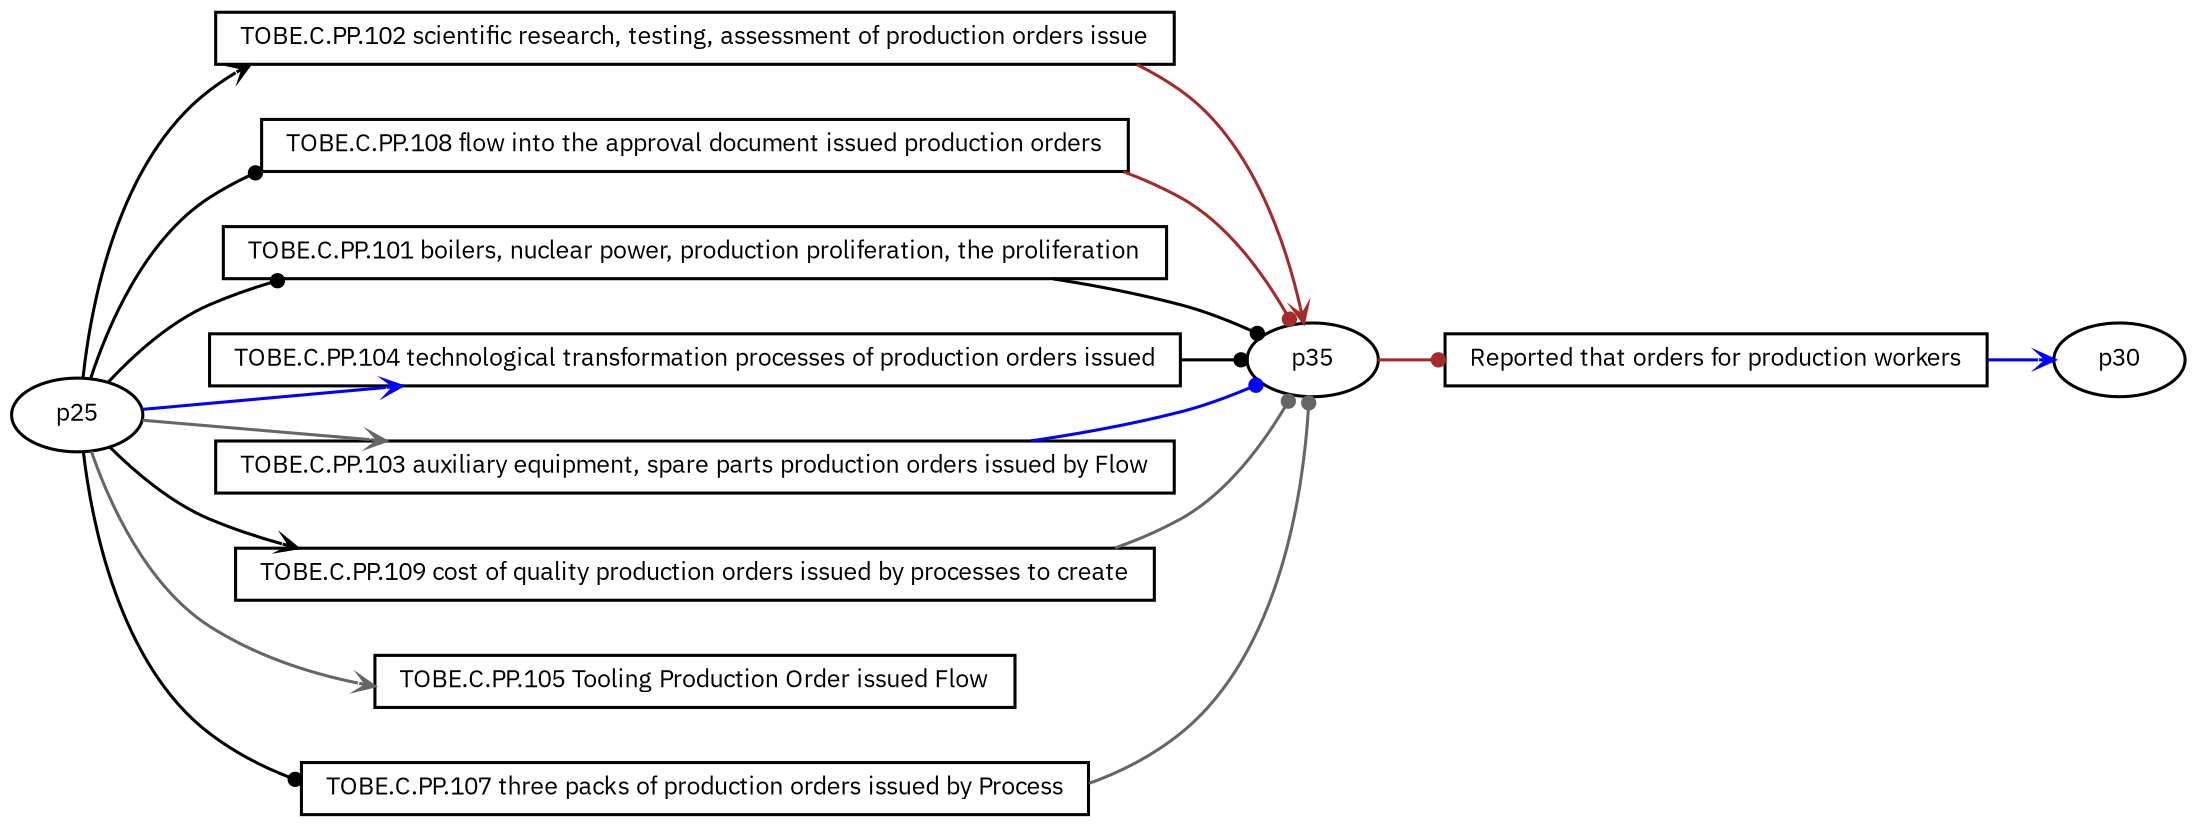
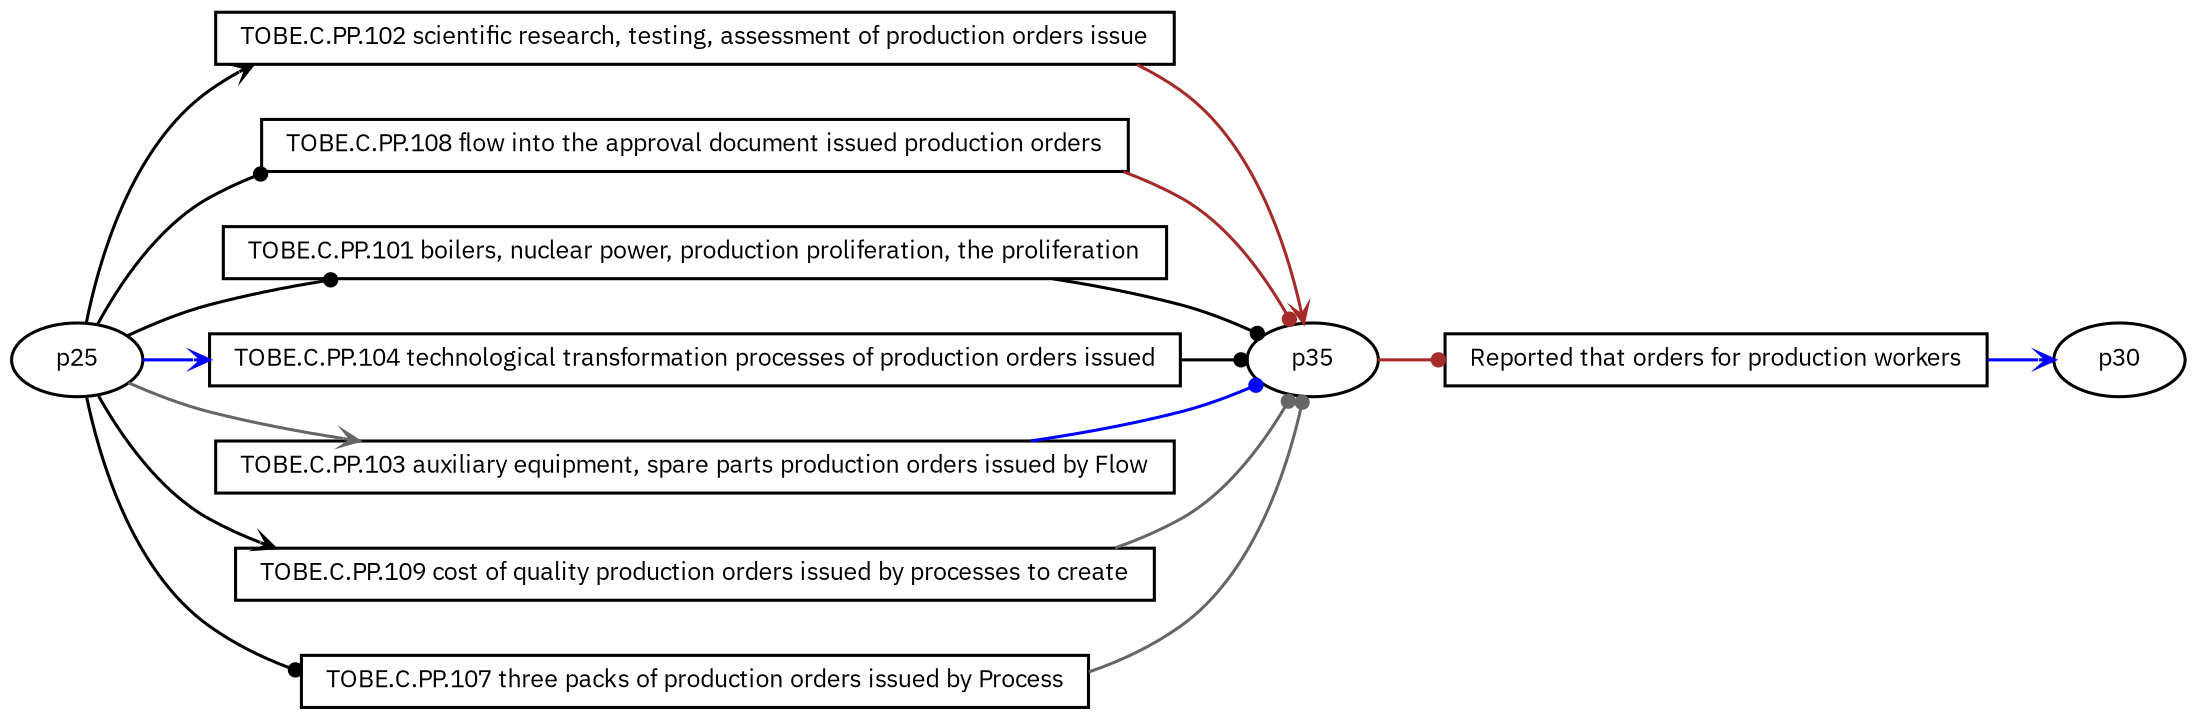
(695, 681) -> none
